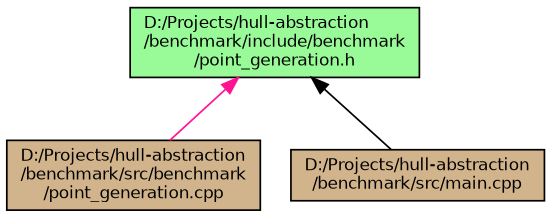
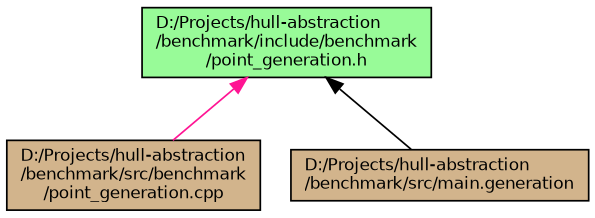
(418, 175) -> (440, 175)
